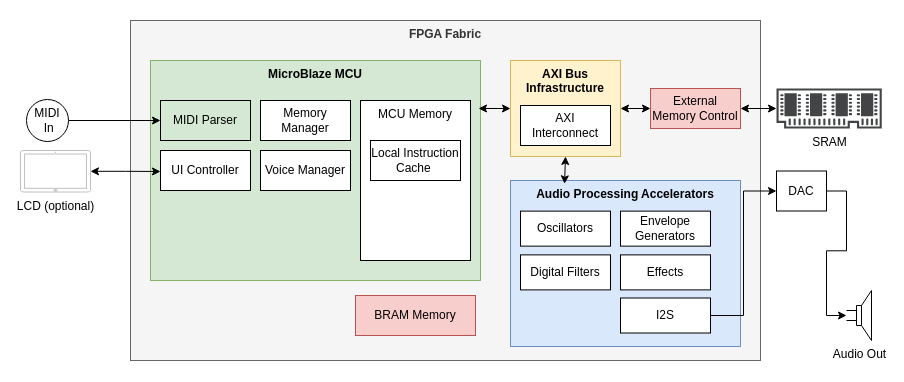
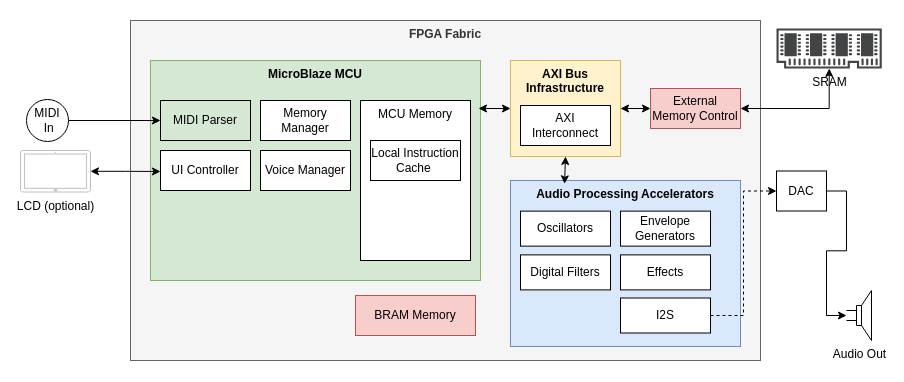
(829, 109) -> (829, 49)
(744, 269) -> (744, 269)
